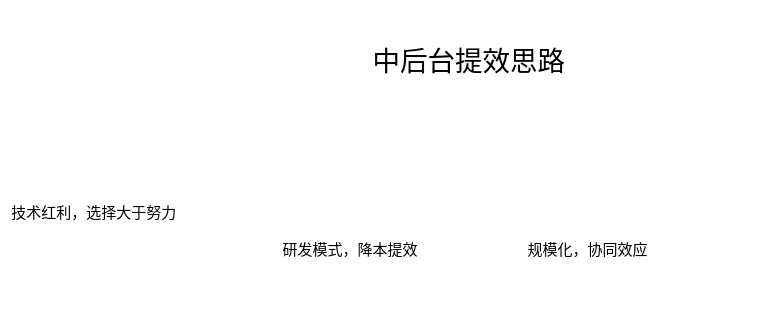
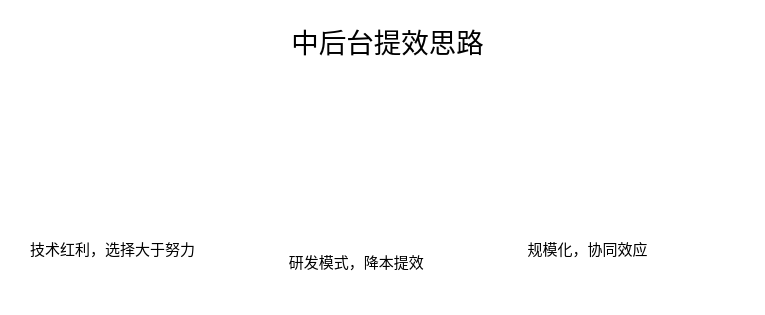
(469, 63) -> (388, 44)
(94, 213) -> (113, 251)
(351, 251) -> (357, 263)
